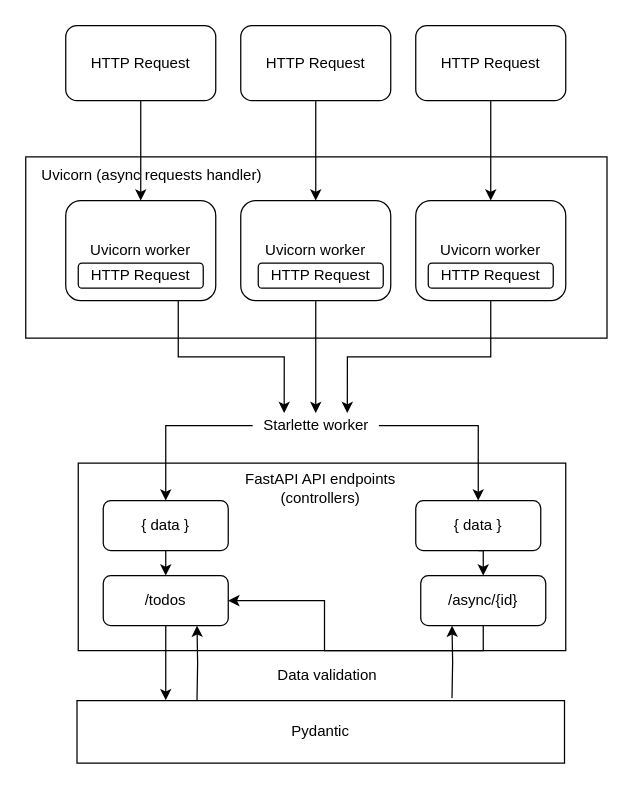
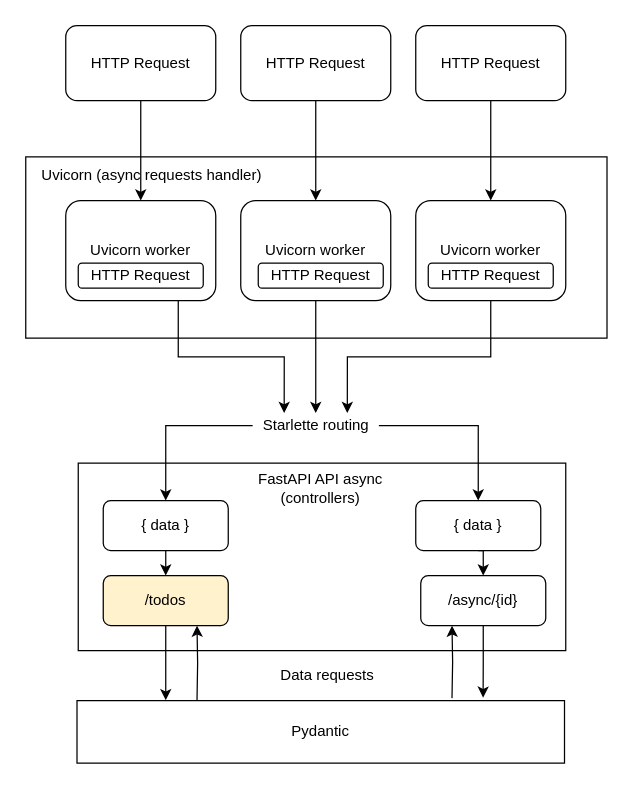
(316, 426) -> (316, 426)
(321, 488) -> (321, 488)
(166, 601) -> (166, 601)
(306, 601) -> (483, 669)
(328, 676) -> (328, 676)
